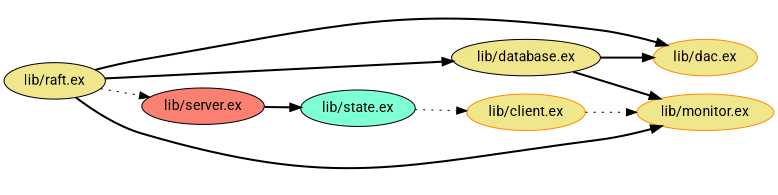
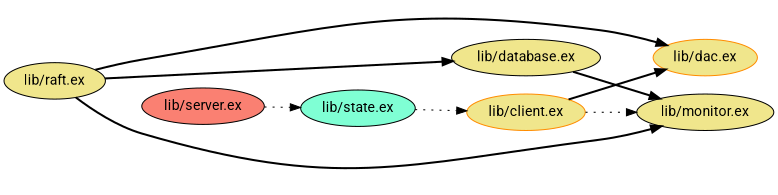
(622, 58) -> (604, 89)
(120, 92) -> none
(277, 107) -> (277, 107)
(705, 112) -> (705, 112)
